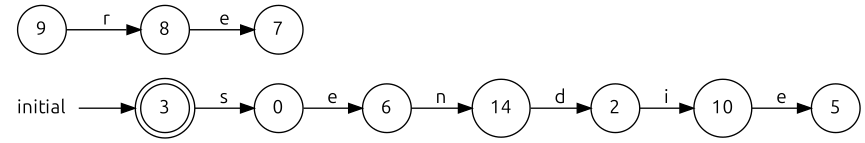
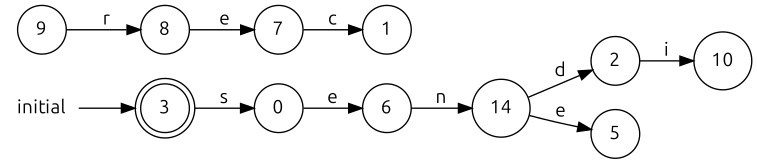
none -> (387, 30)
(775, 108) -> (554, 122)
